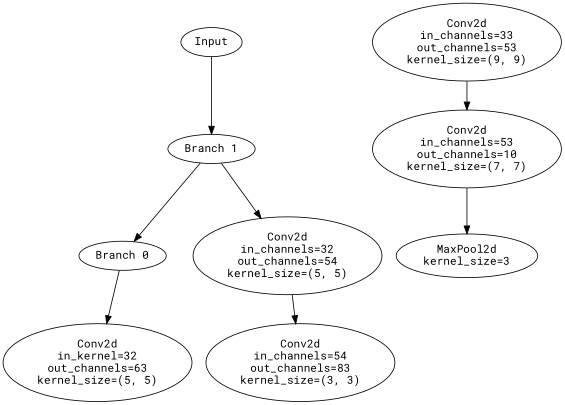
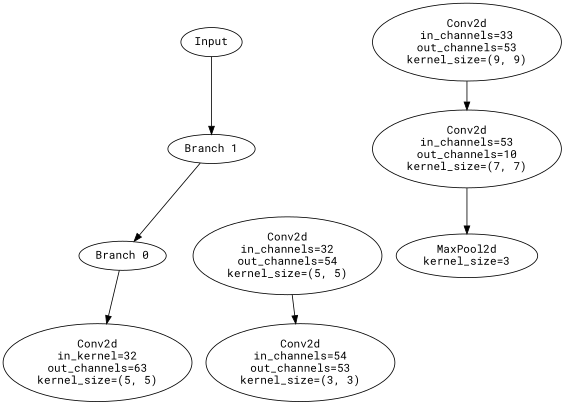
(239, 188) -> none
(300, 363) -> (300, 363)
